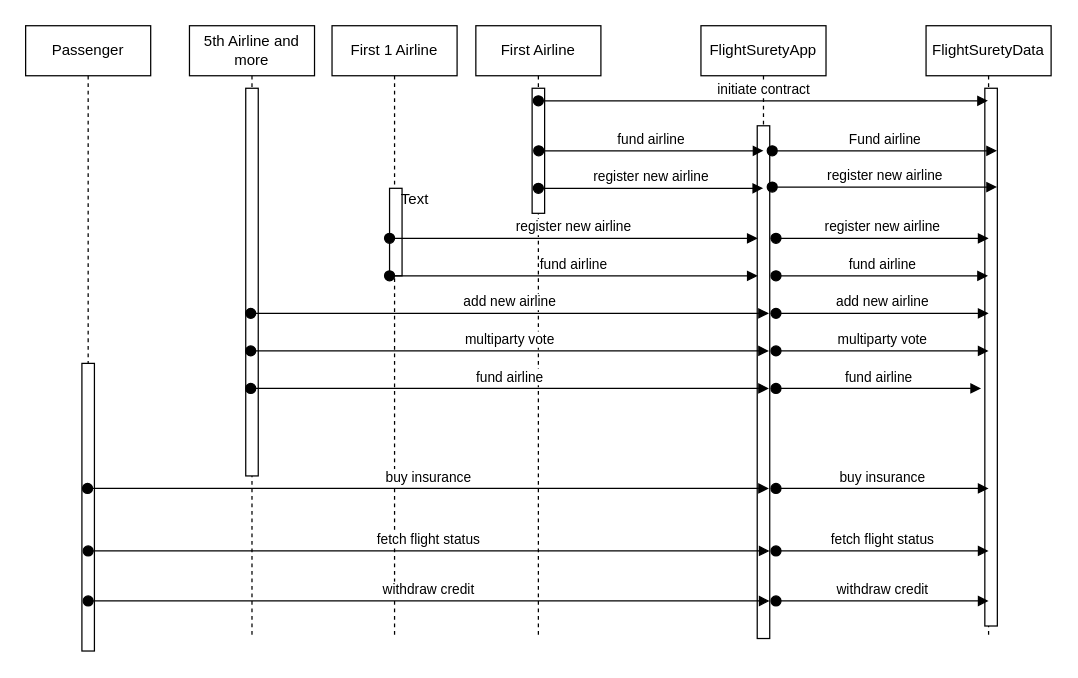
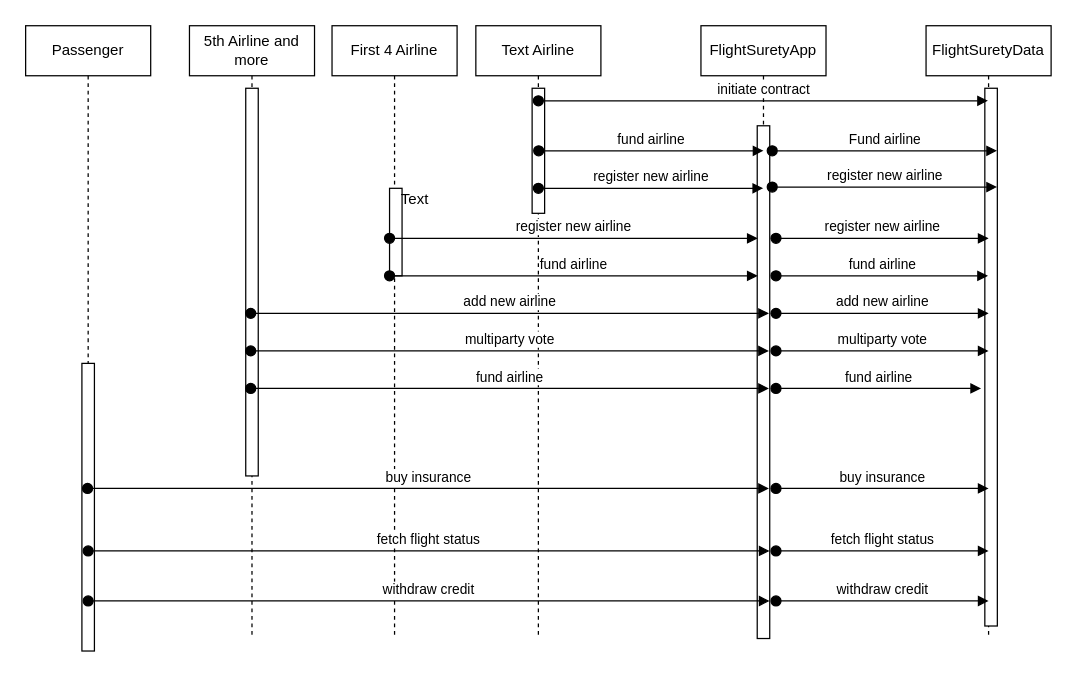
(394, 51) -> (394, 51)
(538, 51) -> (538, 51)
